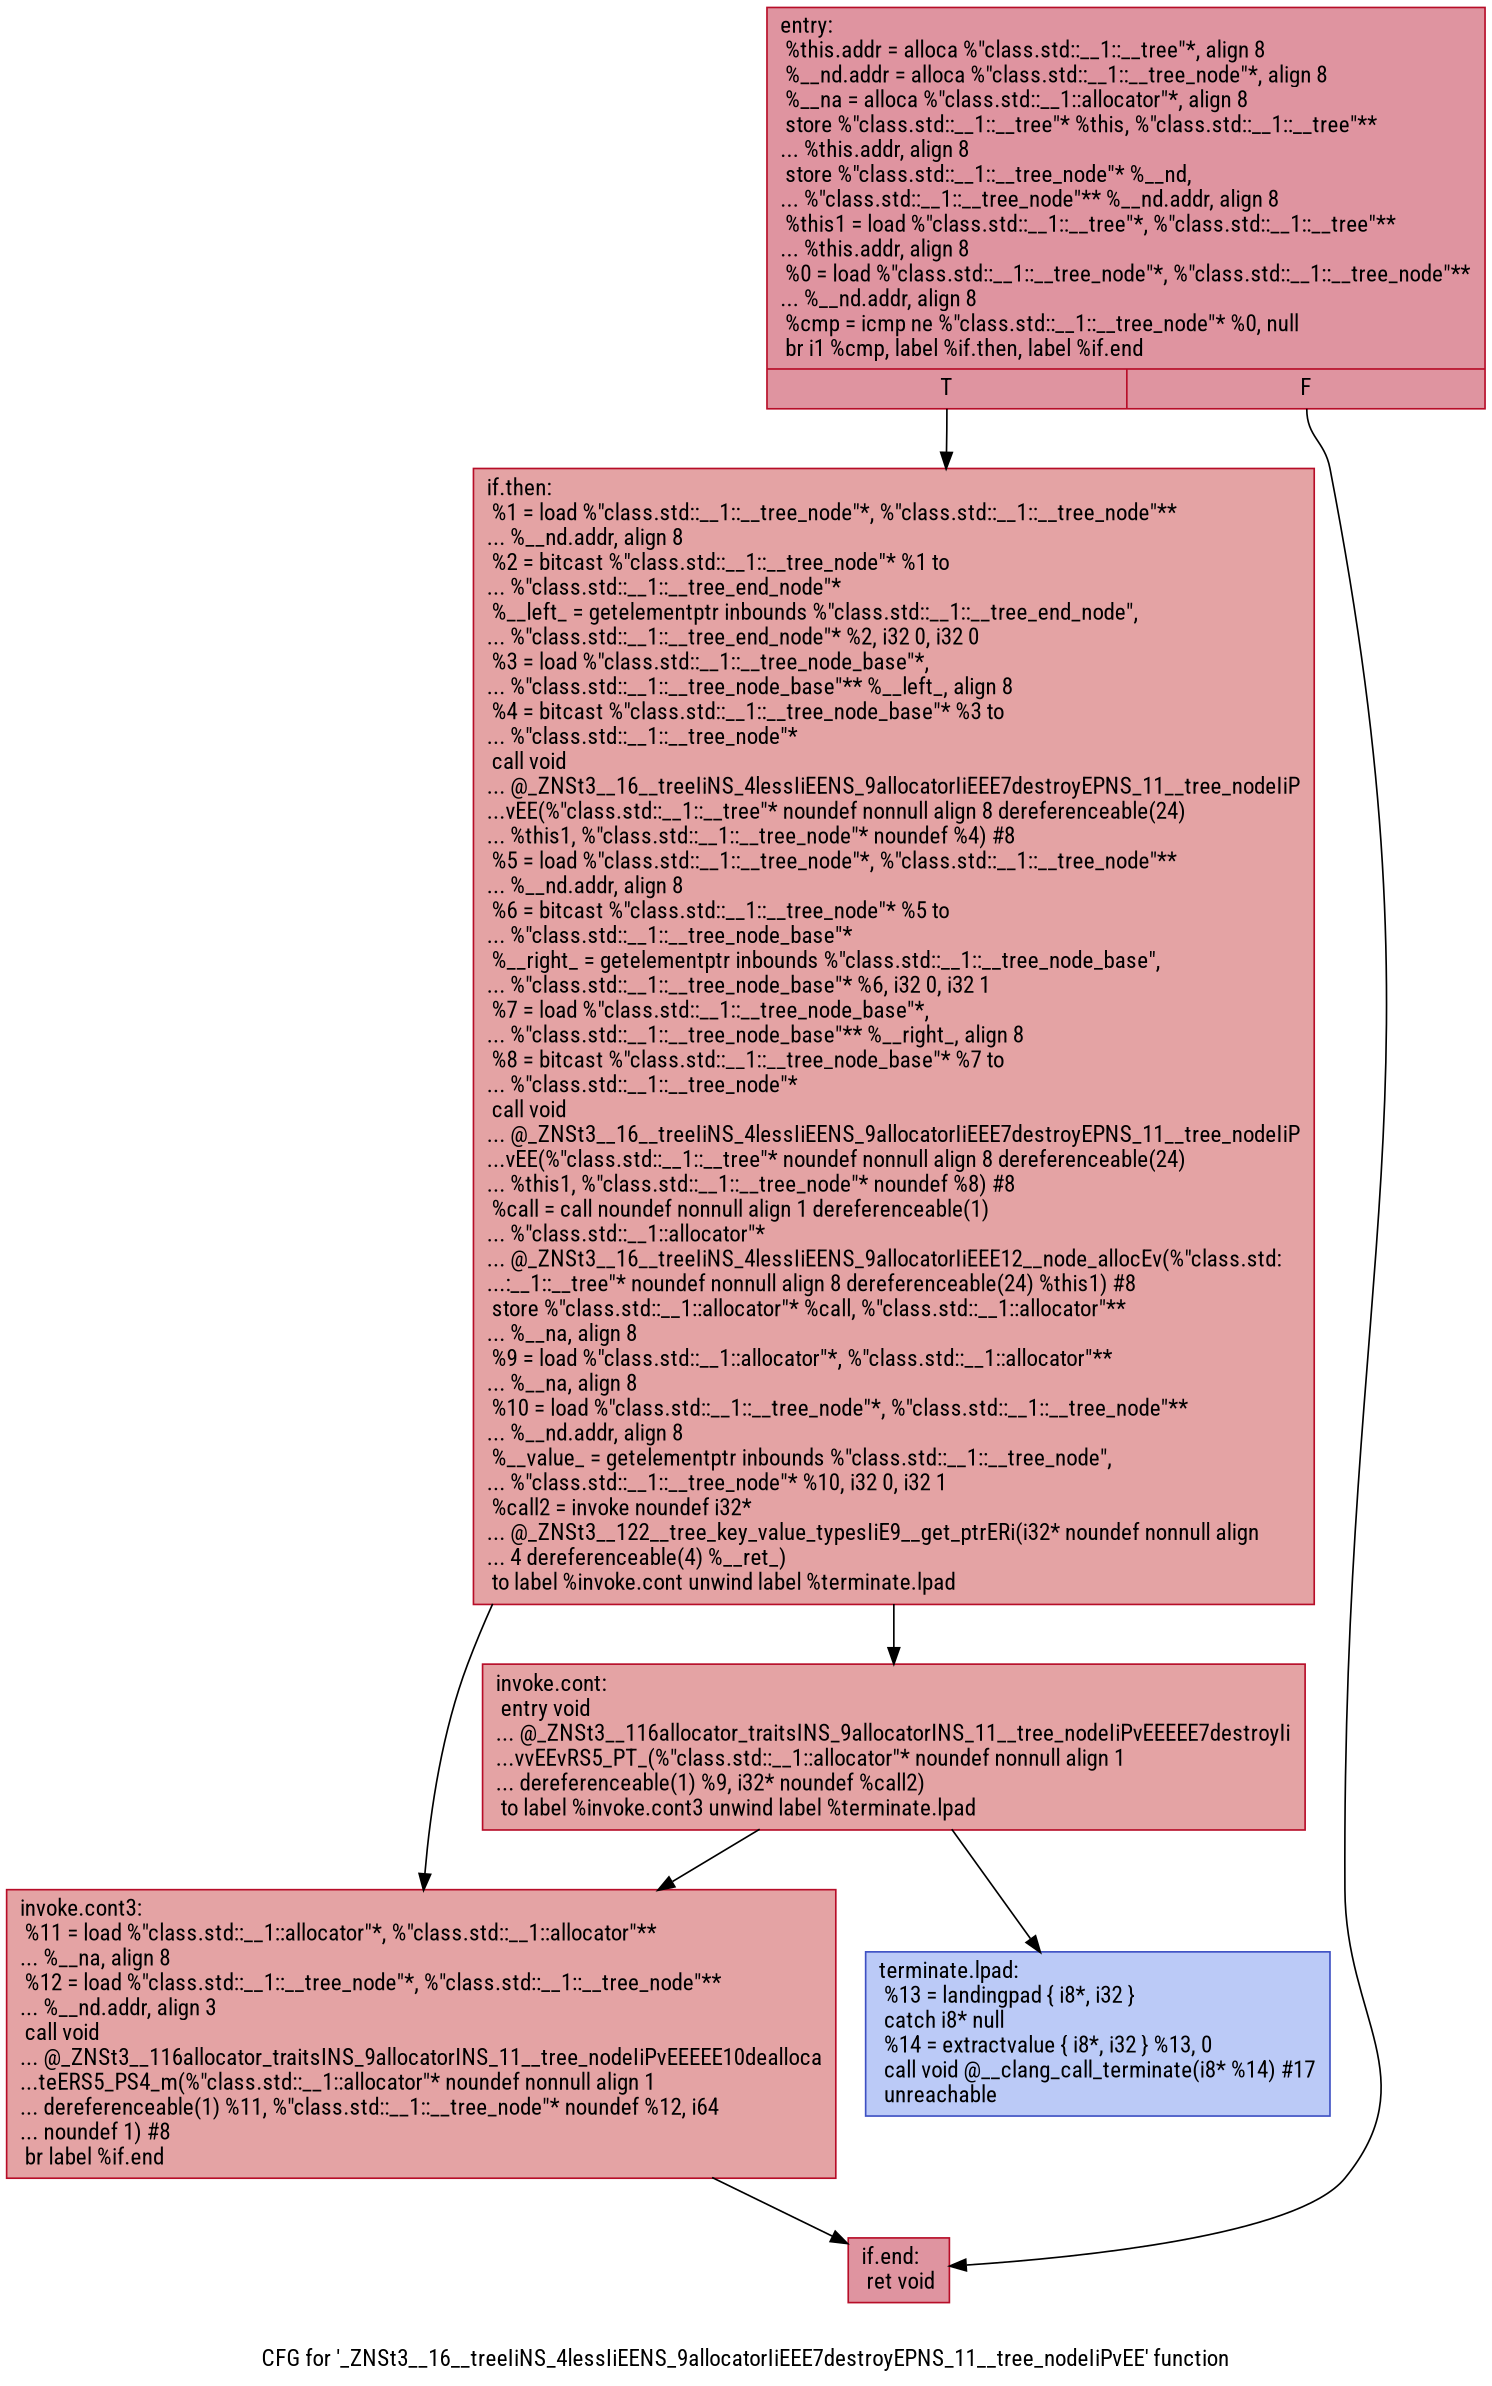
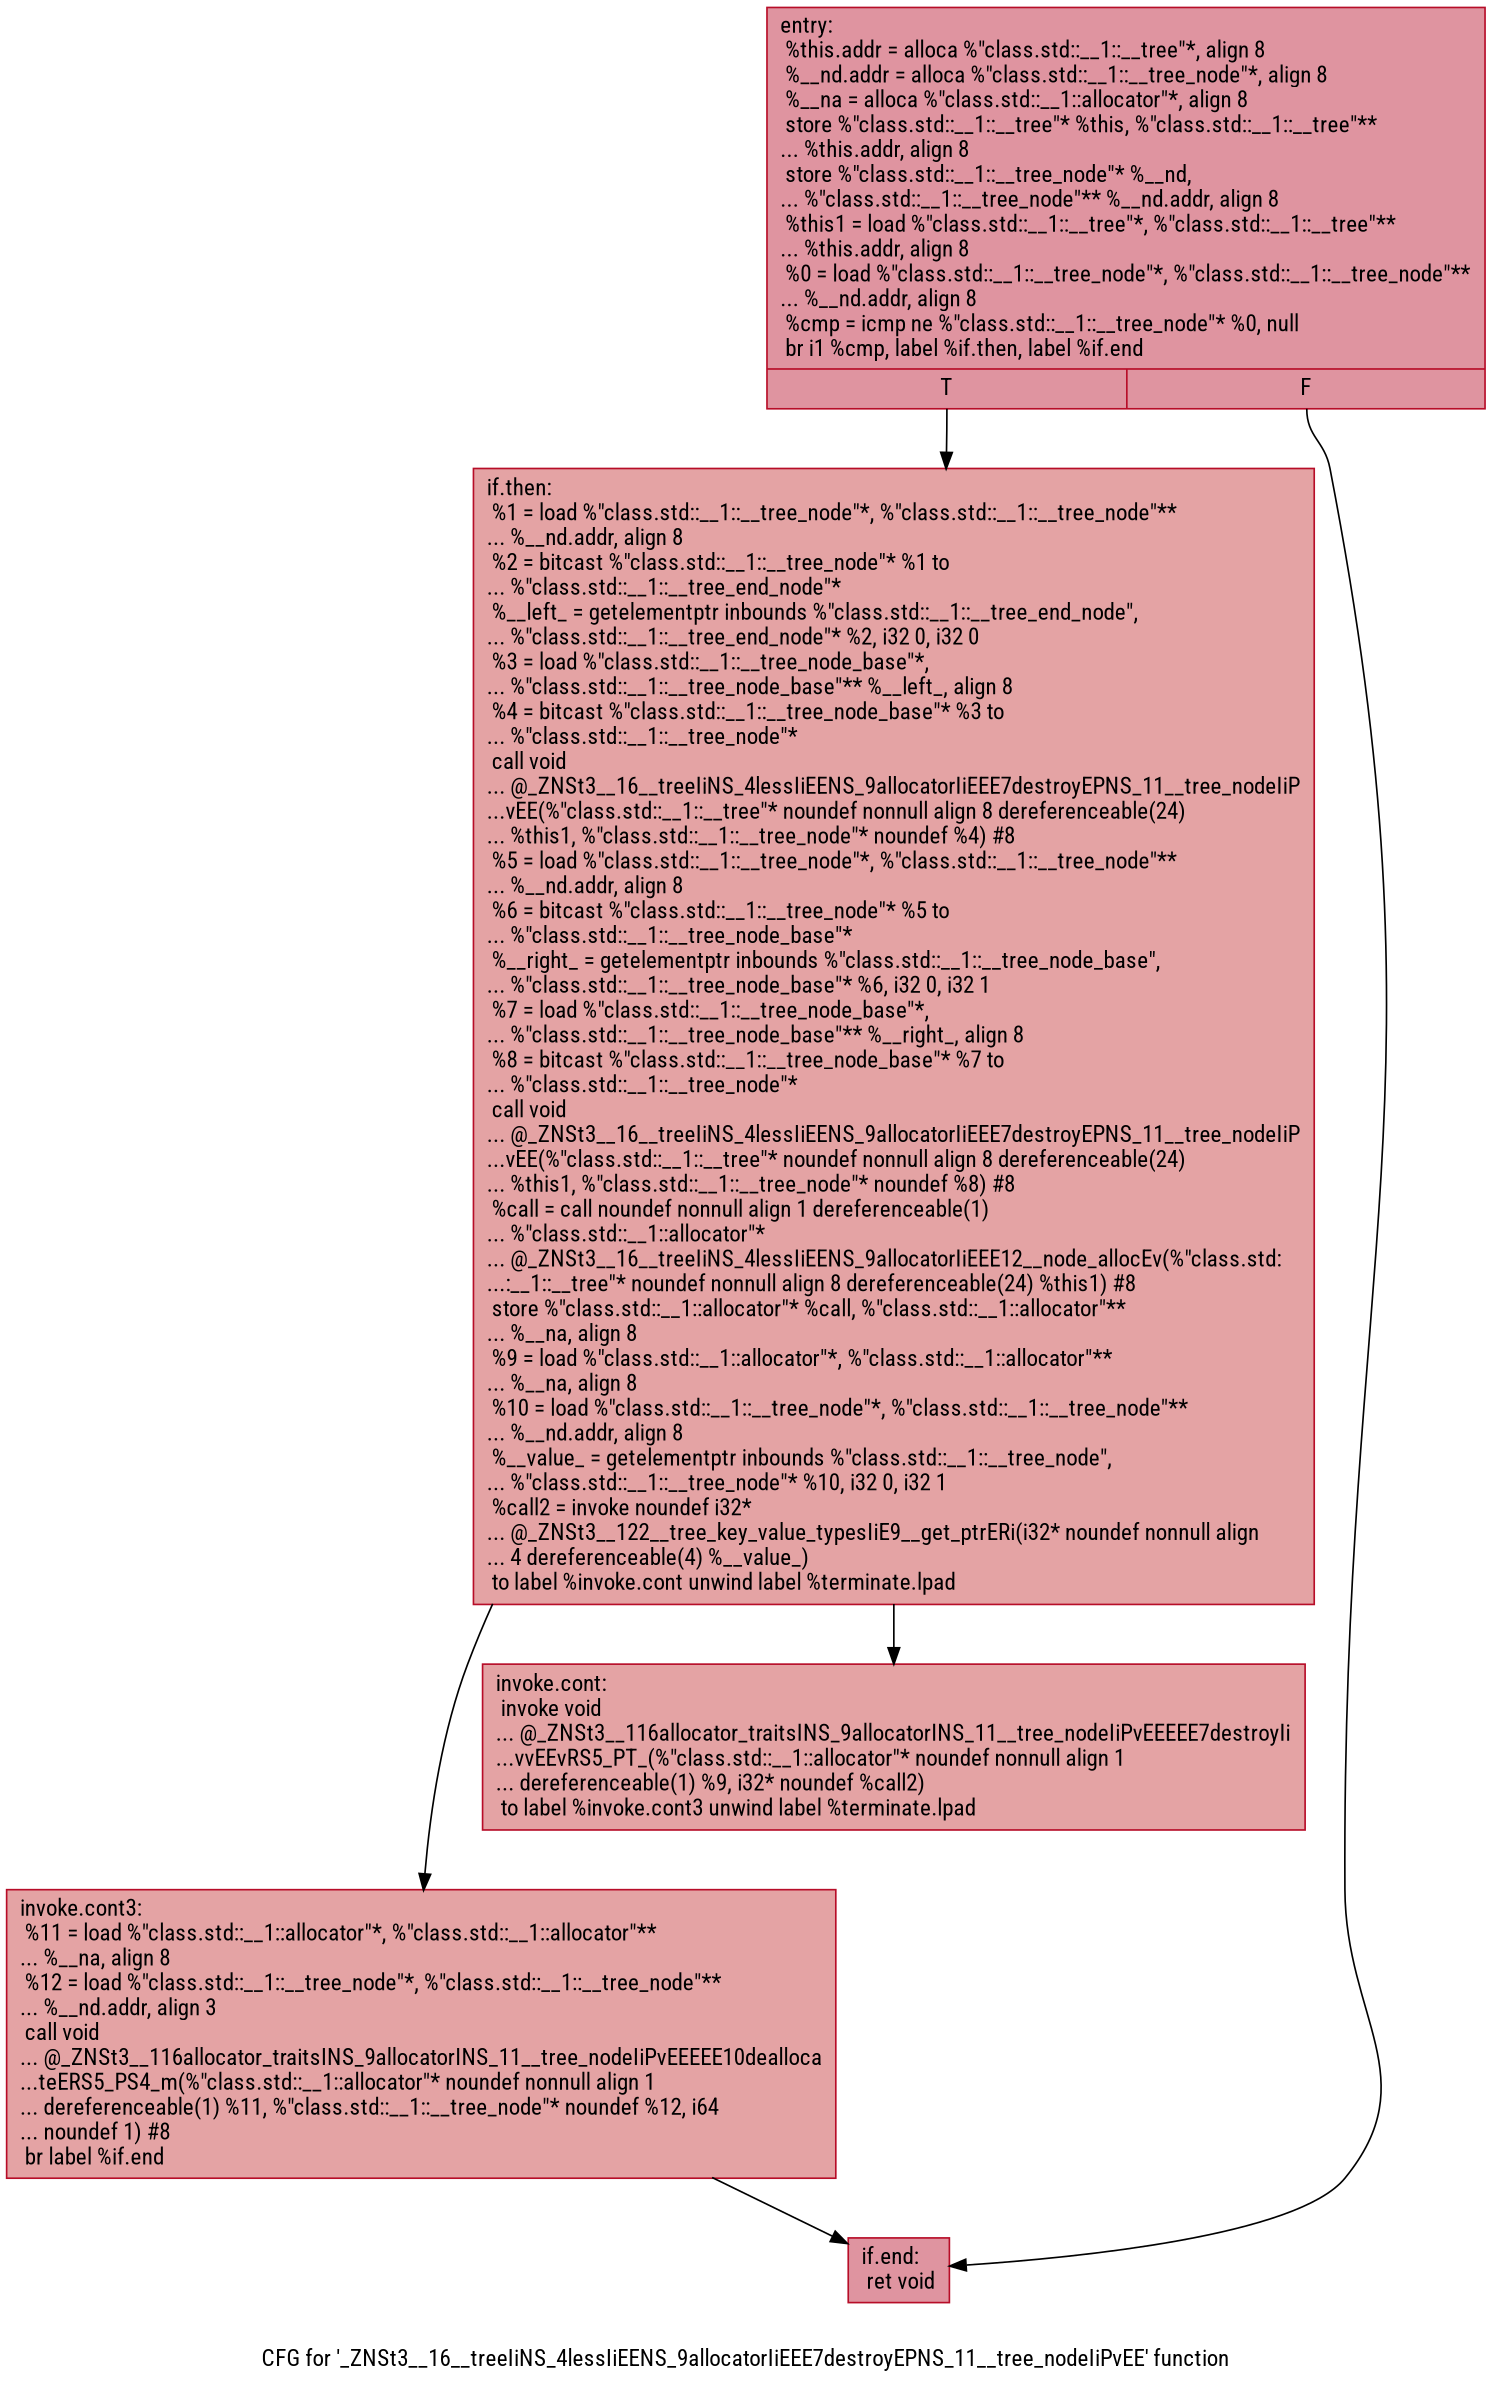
(637, 1558) -> (648, 1558)
(544, 1709) -> (549, 1709)
(716, 1855) -> none
(1098, 2034) -> none
